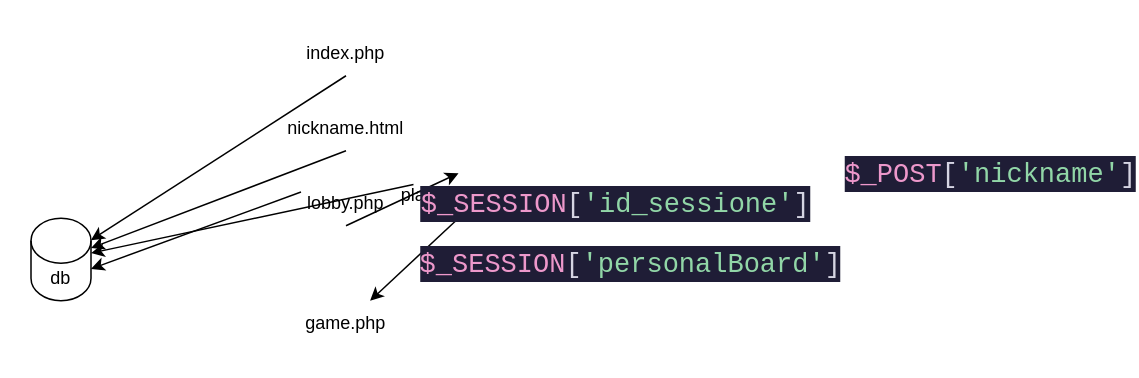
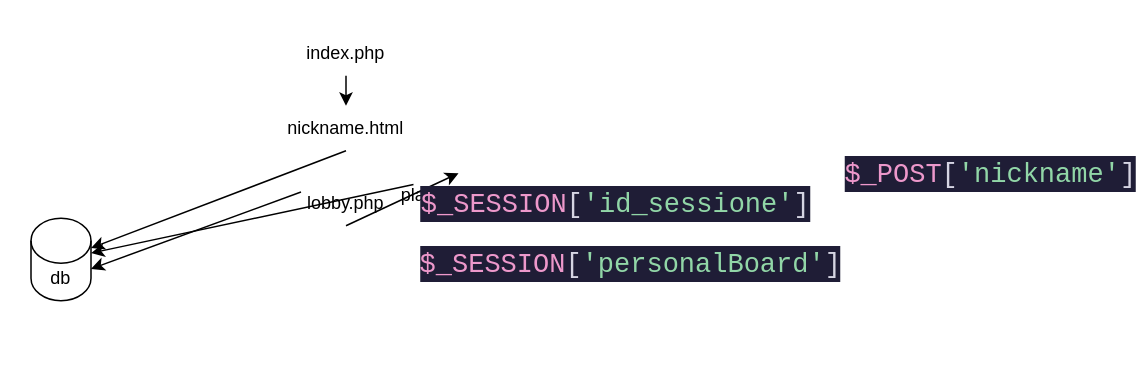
(223, 155) -> (346, 86)
(399, 274) -> none
(346, 323) -> none
